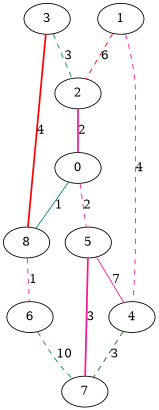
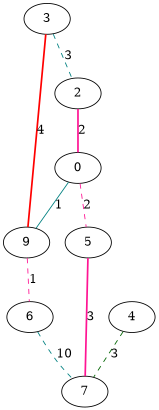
(121, 19) -> none
(27, 243) -> (27, 243)
(110, 280) -> none
